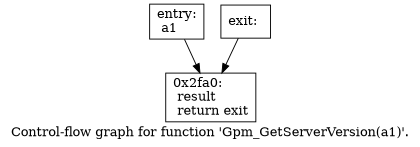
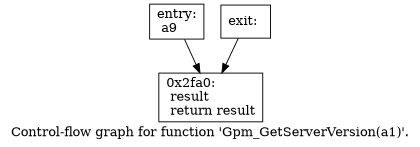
(167, 28) -> (167, 28)
(211, 111) -> (211, 111)
